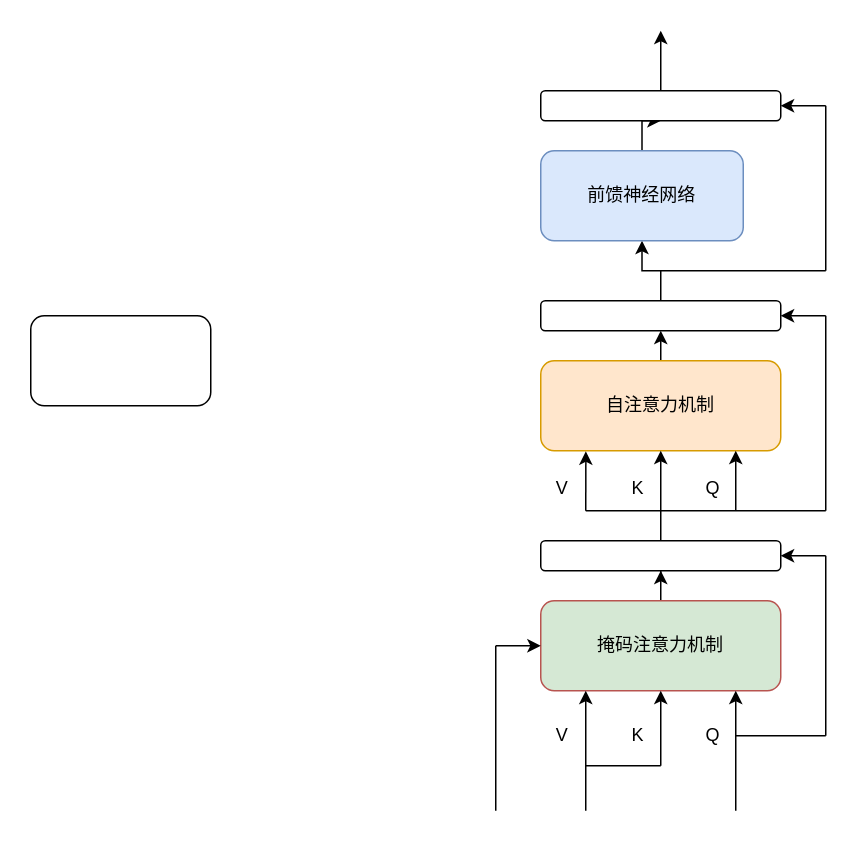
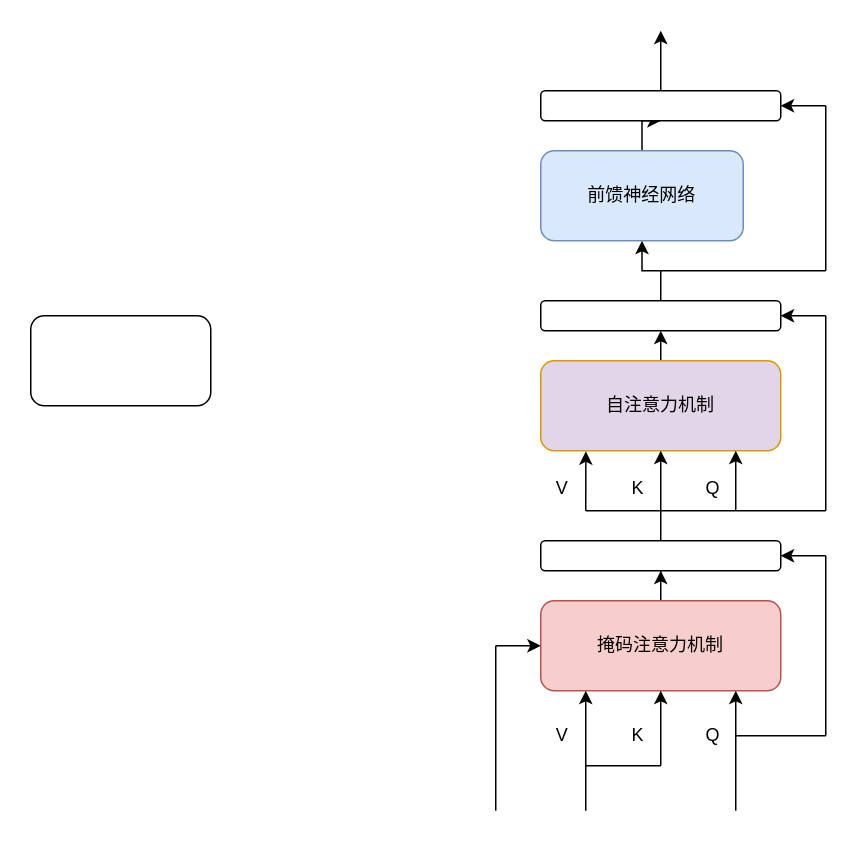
(661, 406) -> (661, 406)
(661, 646) -> (661, 646)
